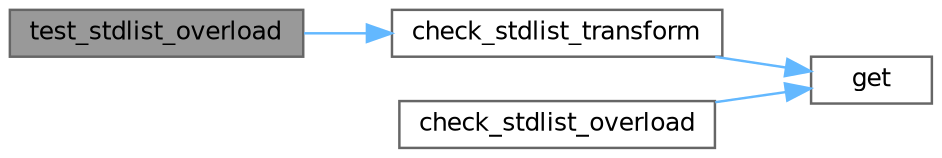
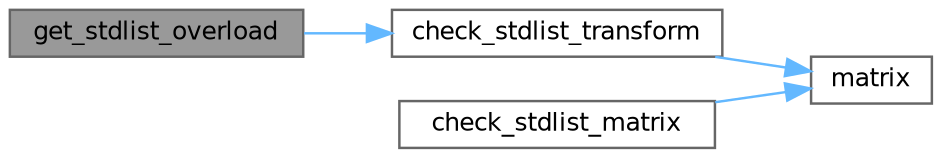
(157, 33) -> (157, 33)
(871, 80) -> (871, 80)
(557, 124) -> (557, 124)
